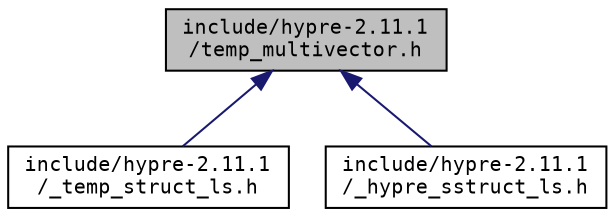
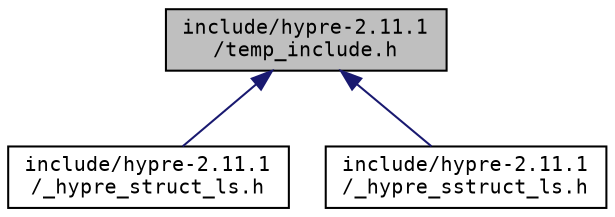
(306, 40) -> (306, 40)
(149, 177) -> (149, 177)
